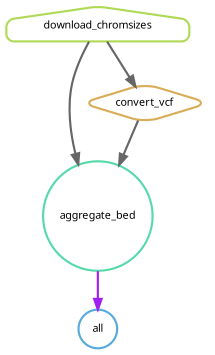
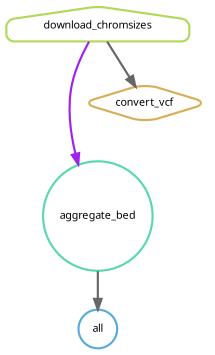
(70, 96) -> (70, 96)
(131, 138) -> none
(98, 285) -> (98, 285)
